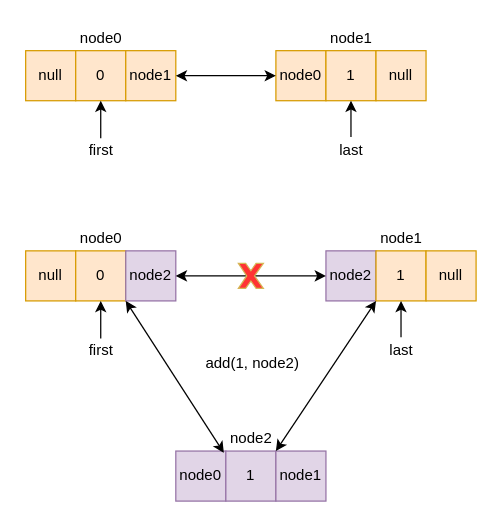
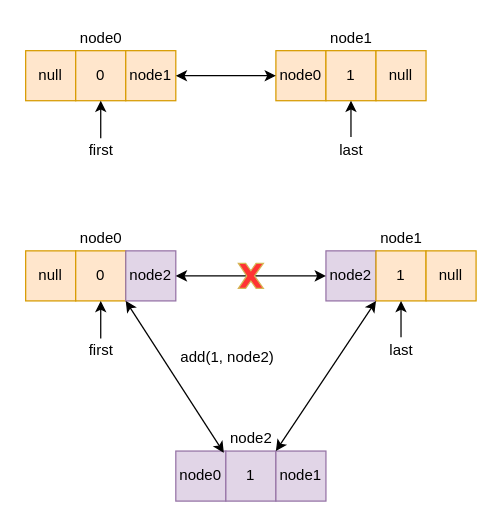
(252, 363) -> (227, 357)
